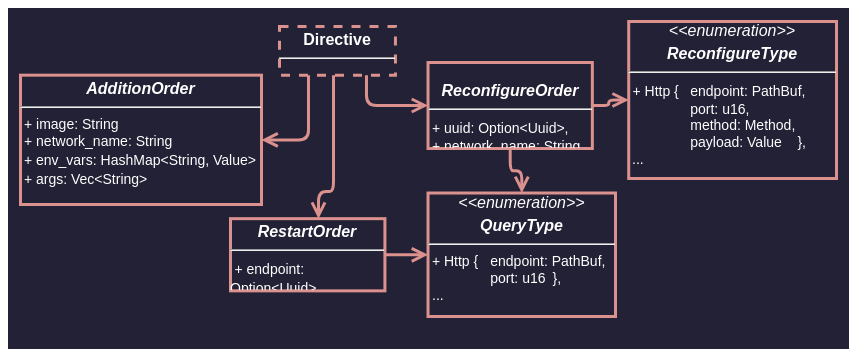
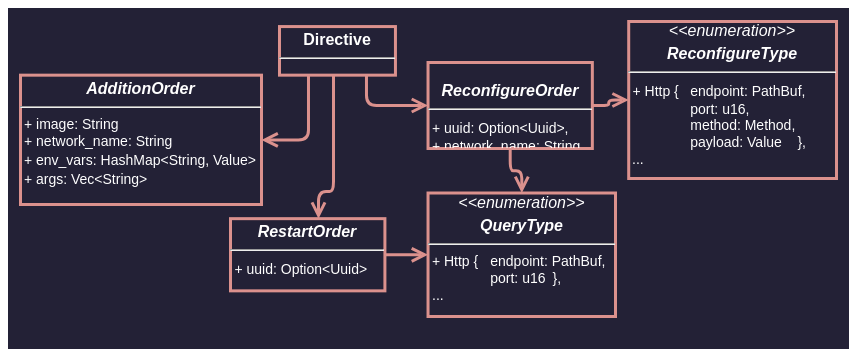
(337, 51) -> (337, 51)
(309, 247) -> (308, 238)
